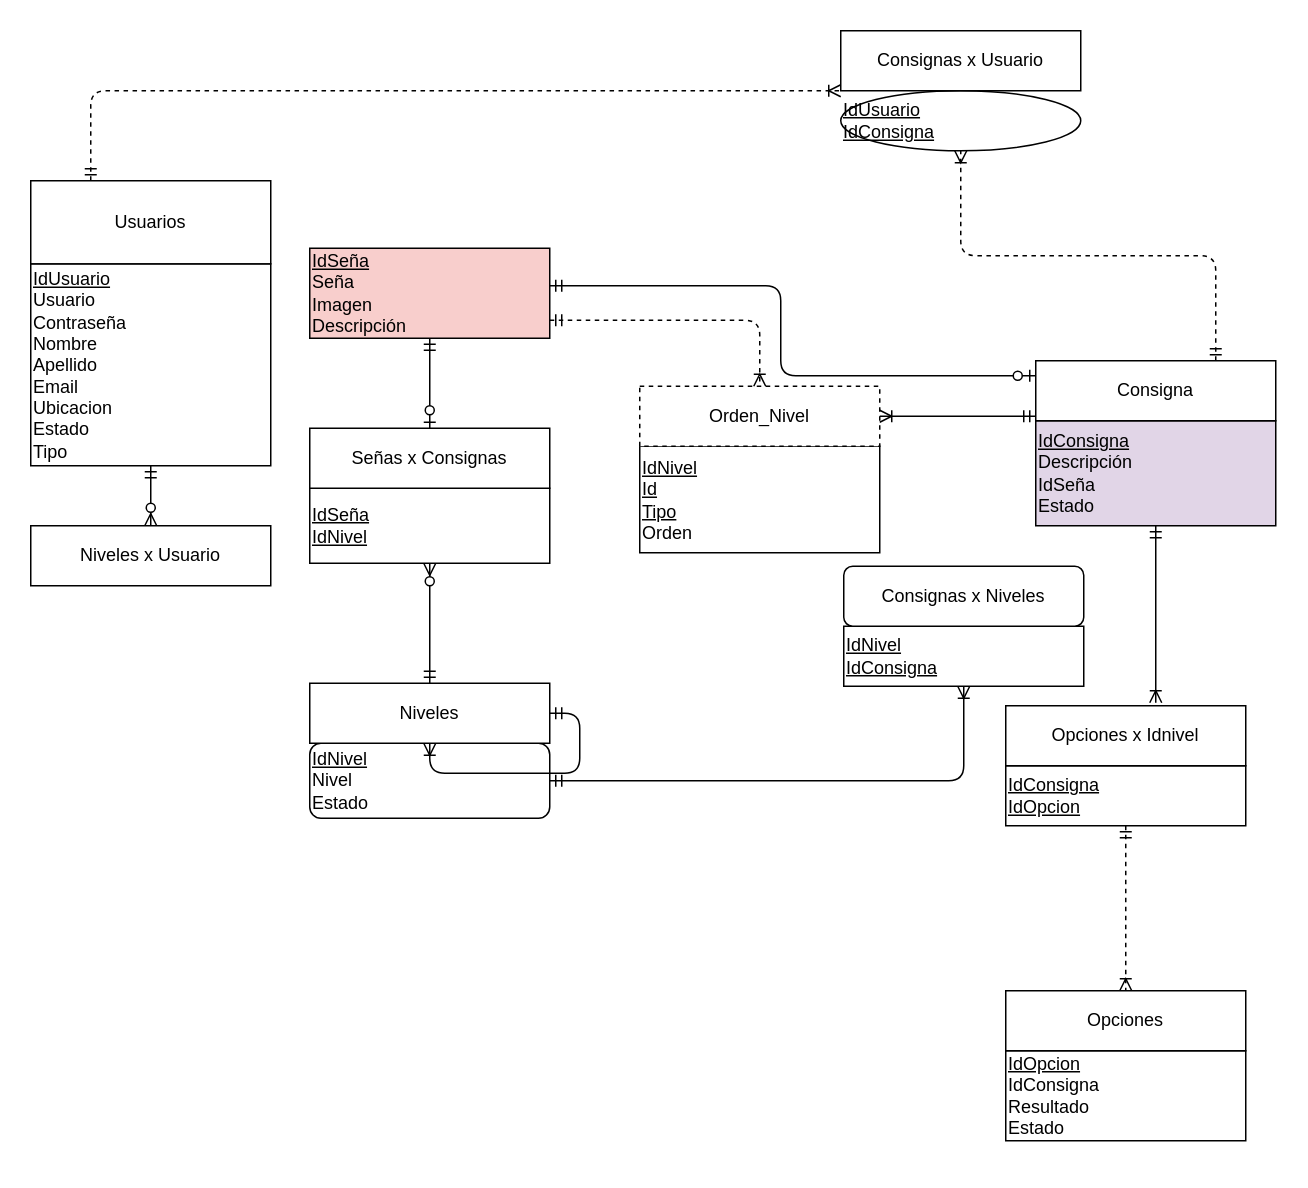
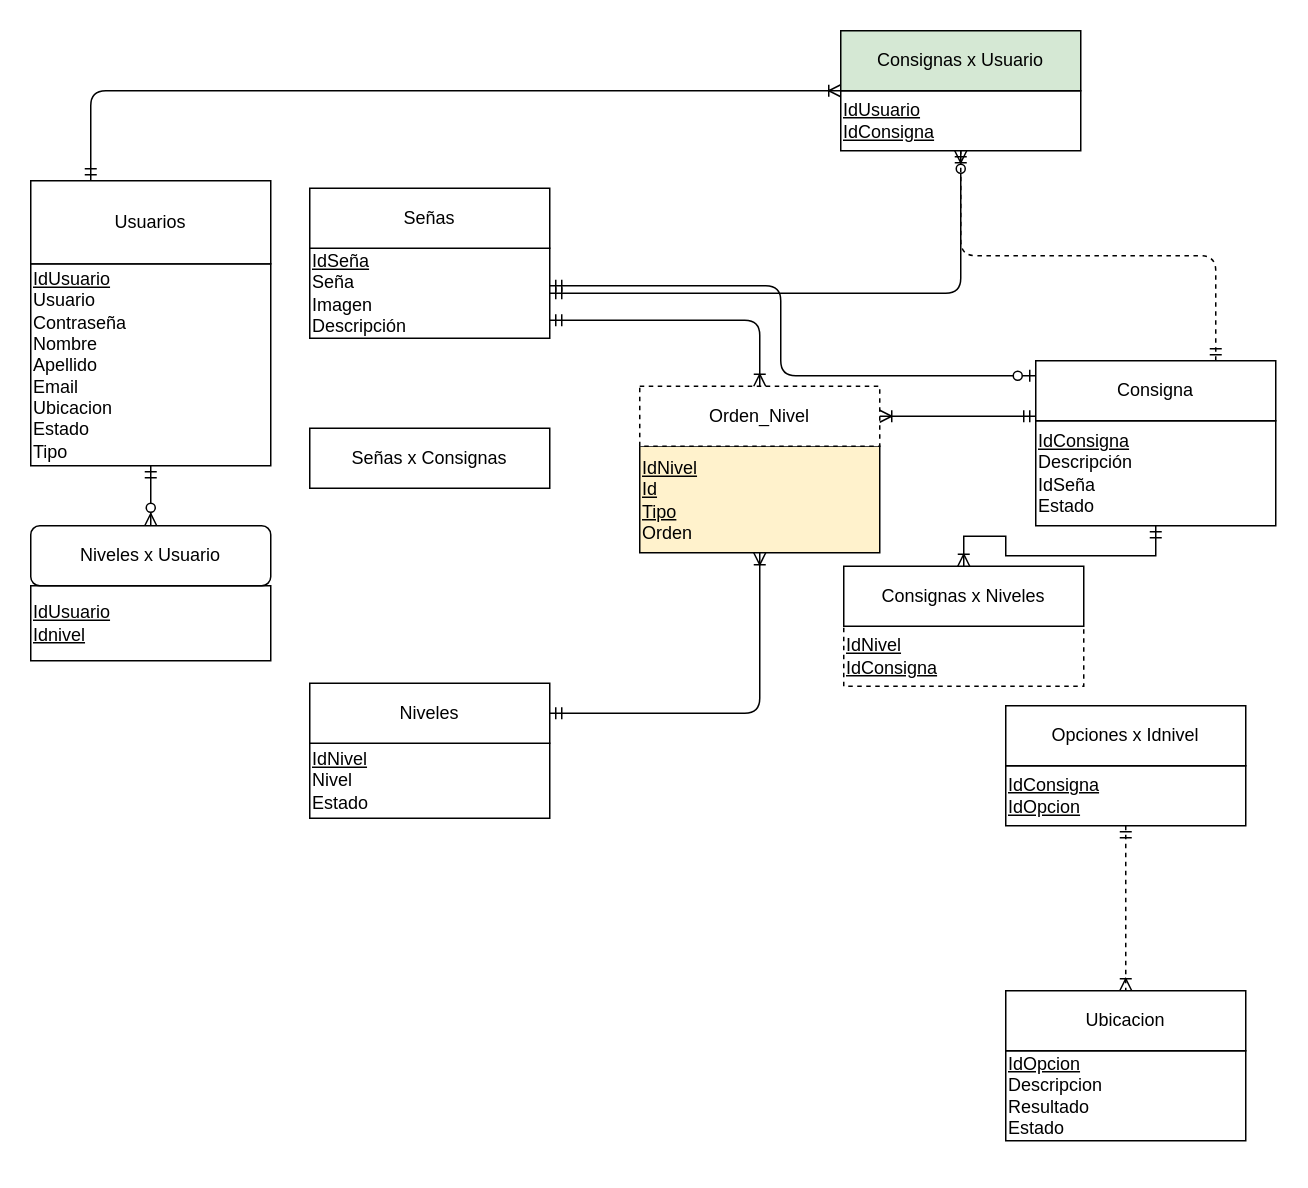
(961, 61) -> (961, 61)
(429, 91) -> (429, 91)
(961, 121) -> (961, 121)
none -> (430, 218)
(430, 293) -> (430, 293)
(684, 320) -> (684, 320)
(430, 383) -> (771, 293)
(1156, 473) -> (1156, 473)
(760, 500) -> (760, 500)
(430, 526) -> none
(151, 556) -> (151, 556)
(964, 596) -> (964, 596)
none -> (151, 623)
(430, 623) -> none
(1156, 628) -> (1037, 556)
(964, 656) -> (964, 656)
(522, 773) -> (738, 713)
(430, 781) -> (430, 781)
(799, 781) -> none
(1126, 1021) -> (1126, 1021)
(1057, 1096) -> (1060, 1096)
